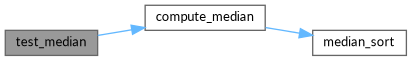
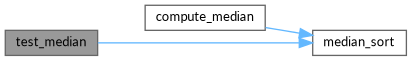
(115, 33) -> (198, 43)
